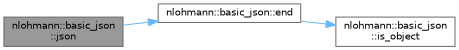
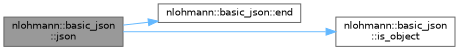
(313, 23) -> (224, 32)
